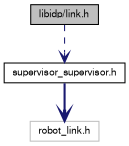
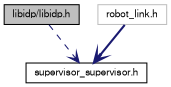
(65, 15) -> (42, 15)
(65, 97) -> (113, 40)
